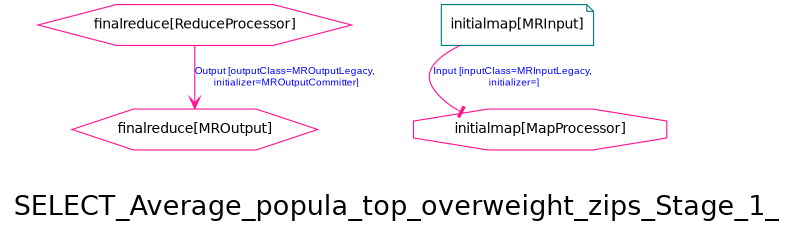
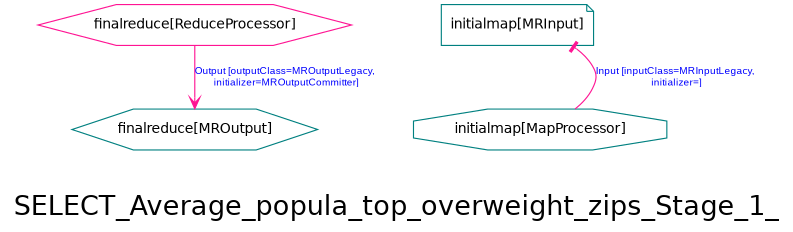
(429, 77) -> (596, 79)
(195, 130) -> (195, 130)
(540, 130) -> (540, 130)
